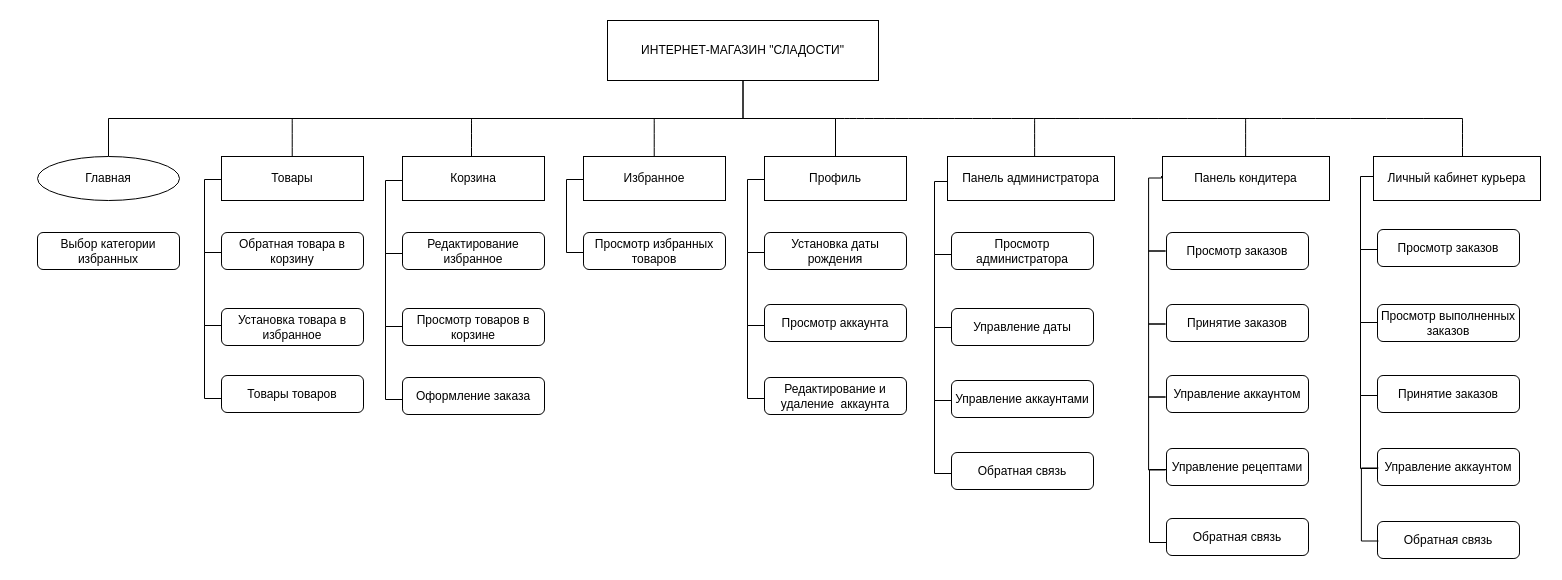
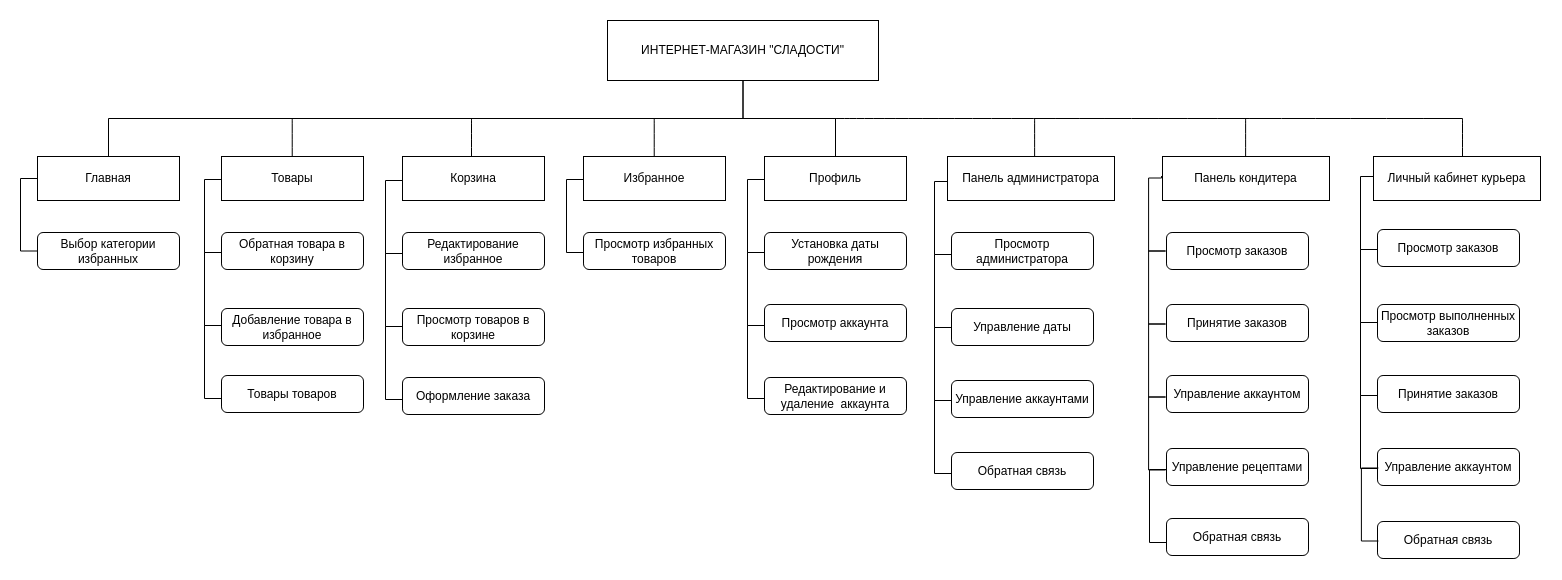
(109, 179) -> (109, 179)
none -> (21, 215)
(293, 328) -> (293, 328)
